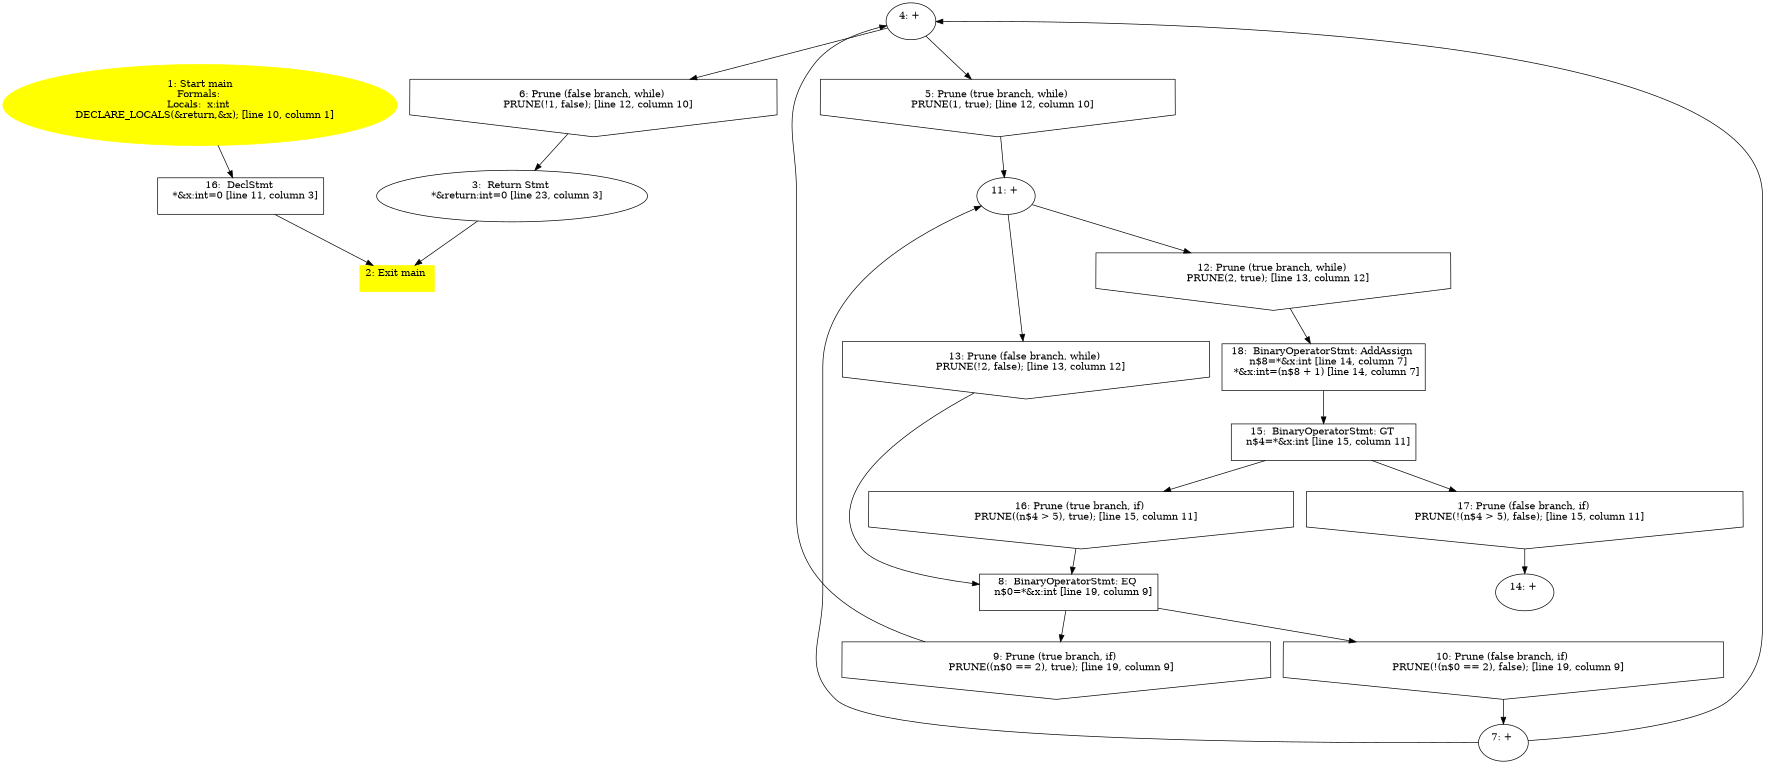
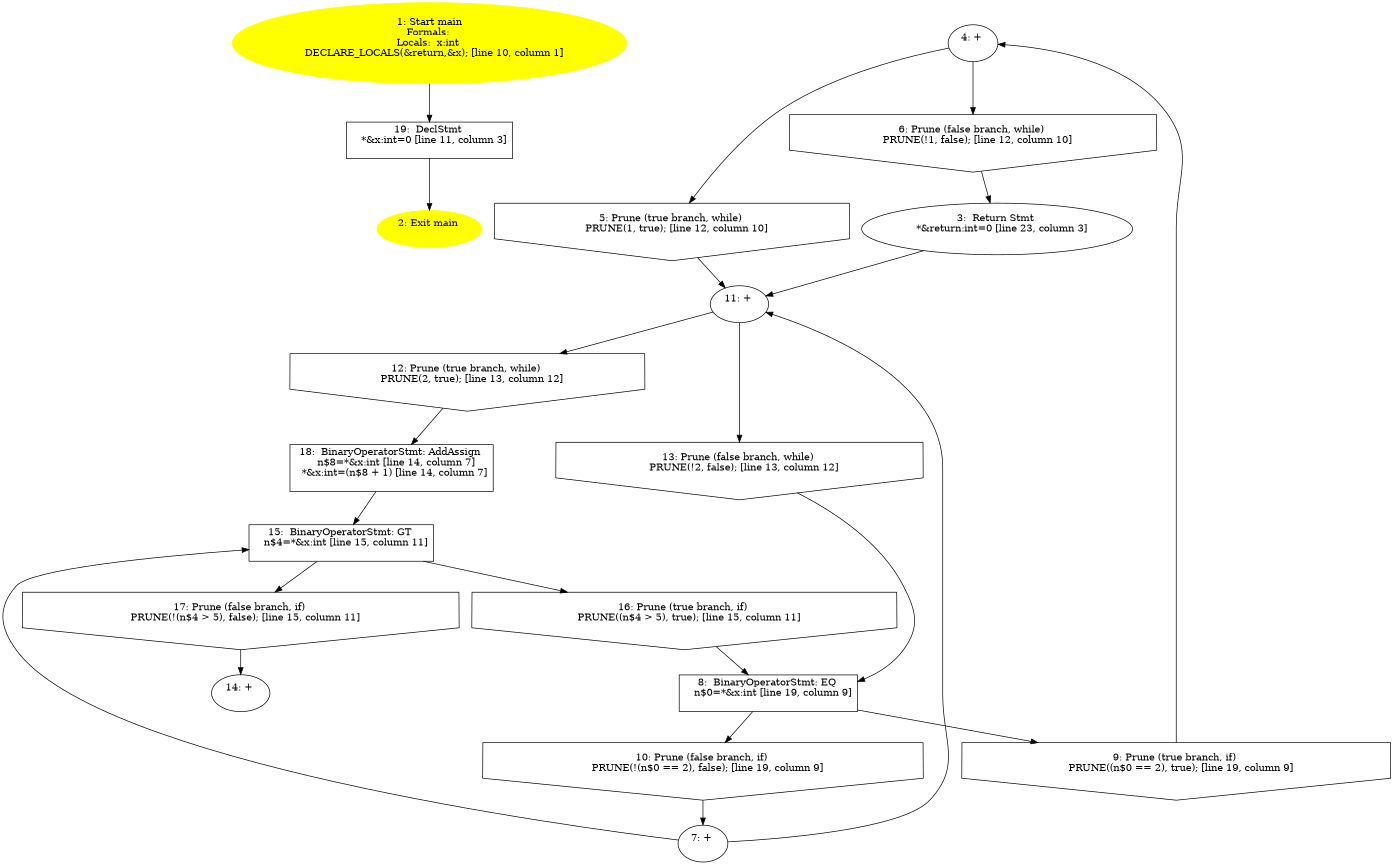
(1724, 133) -> (190, 742)
(241, 196) -> (429, 140)
(449, 241) -> (848, 272)
(397, 279) -> (429, 229)
